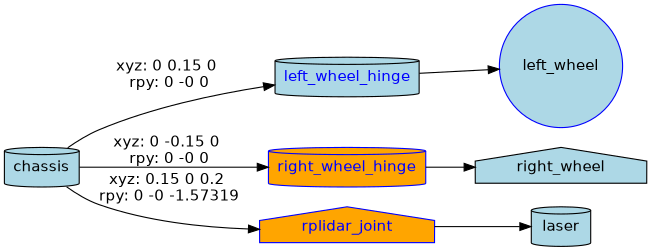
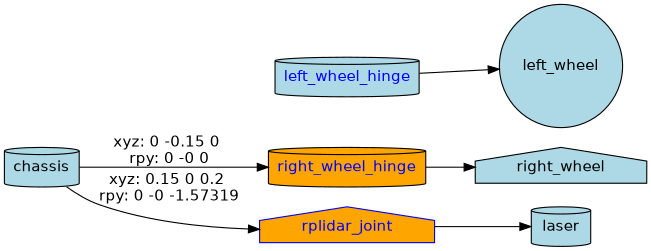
(561, 66) -> (561, 66)
(163, 108) -> none
(347, 167) -> (347, 167)
